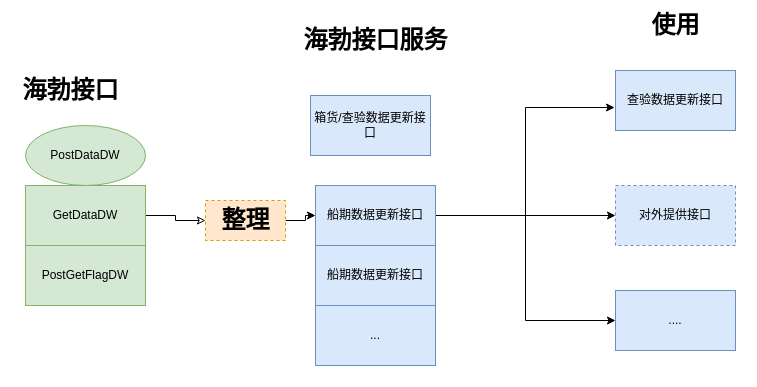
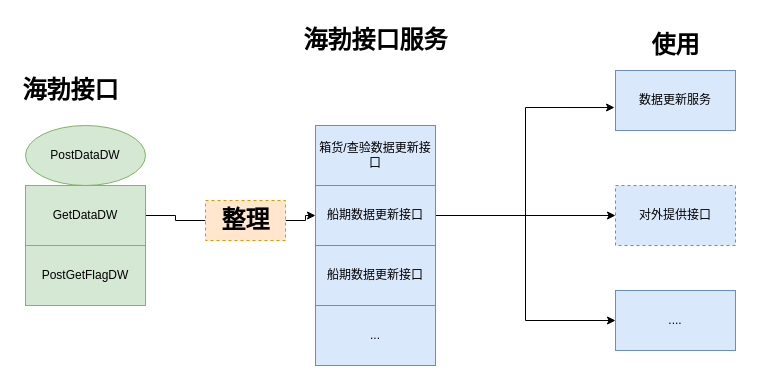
(676, 26) -> (676, 46)
(676, 101) -> (676, 101)
(371, 126) -> (376, 156)
(197, 221) -> (200, 221)
